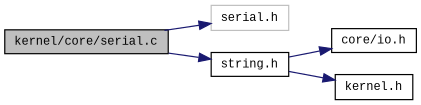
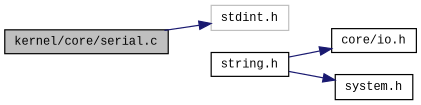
(250, 18) -> (250, 18)
(184, 55) -> none
(374, 87) -> (374, 87)
